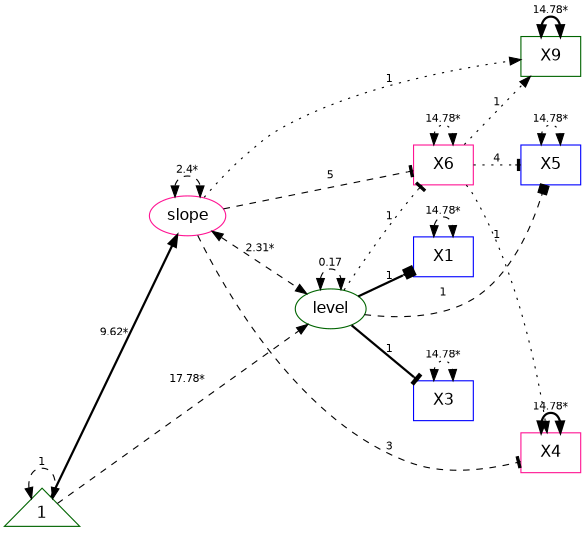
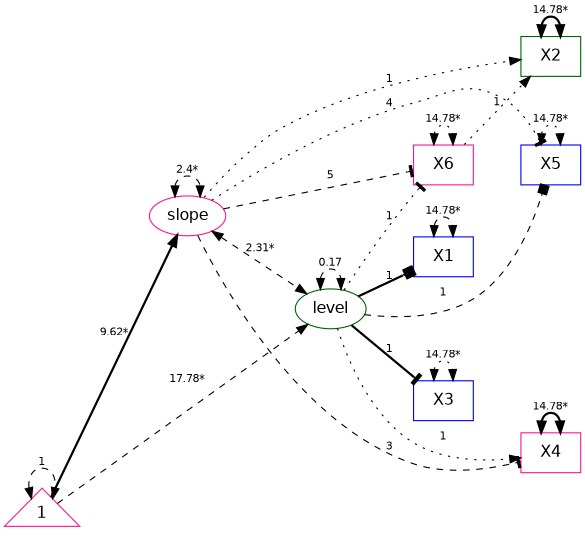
(551, 56) -> (551, 56)
(494, 165) -> (377, 115)
(517, 299) -> (397, 430)
(42, 514) -> (42, 514)
